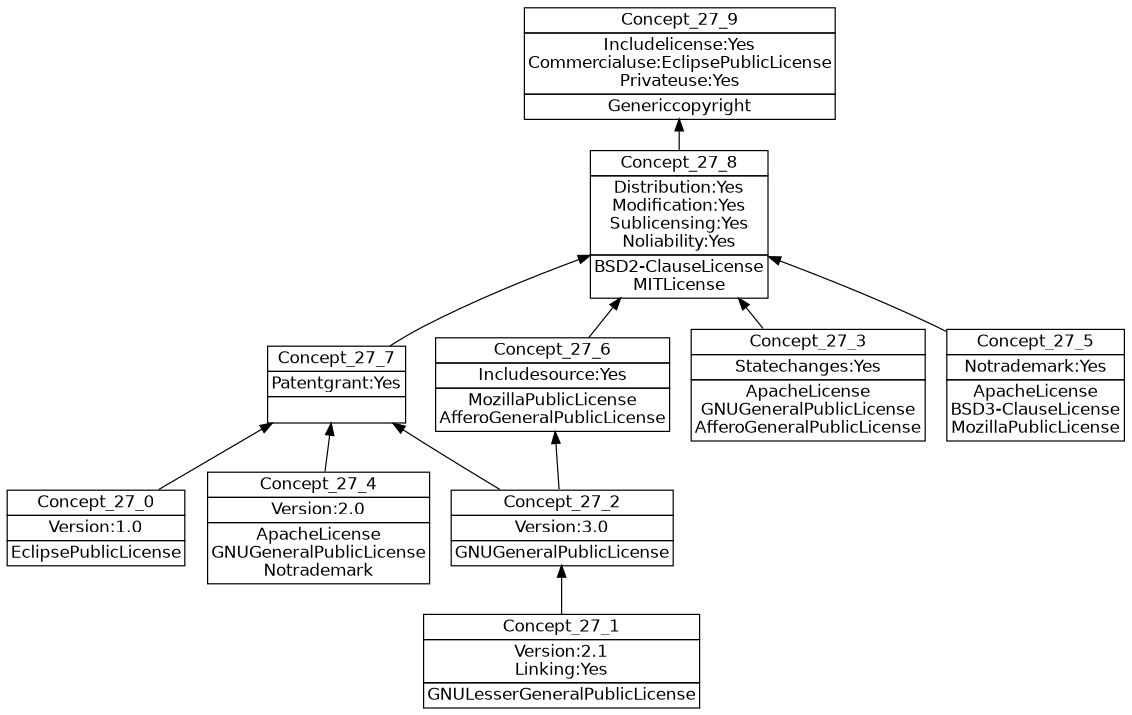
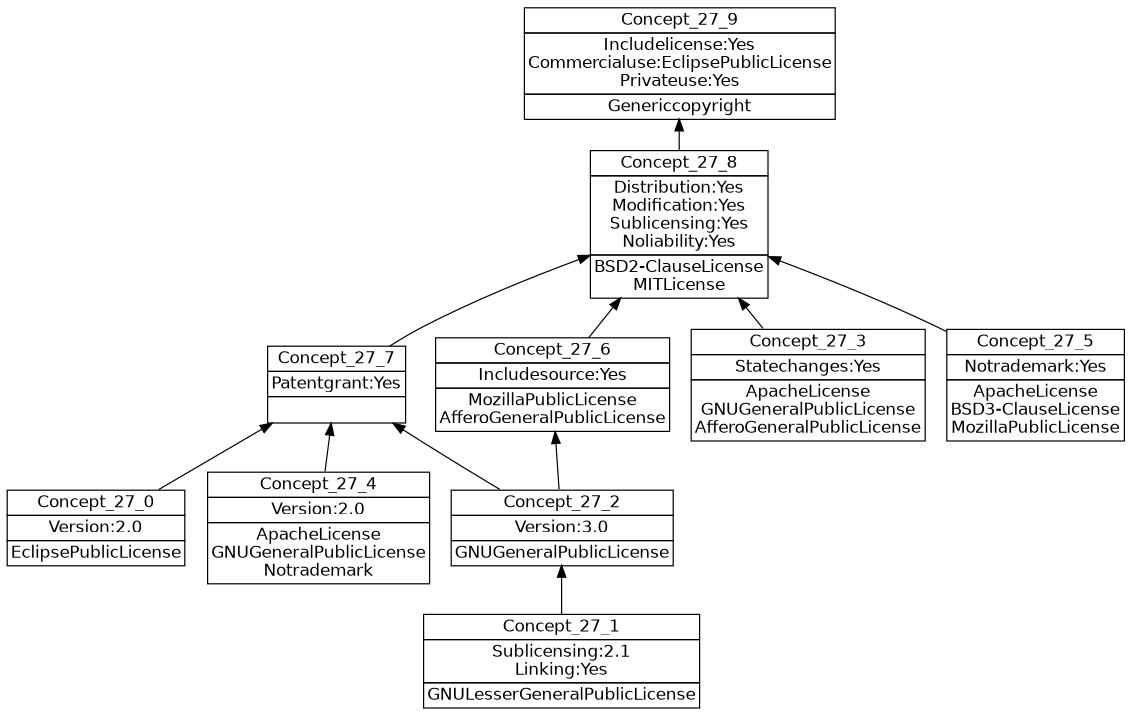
(96, 527) -> (96, 527)
(562, 652) -> (562, 652)
